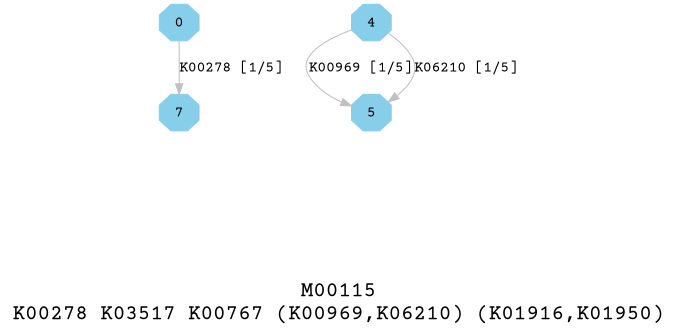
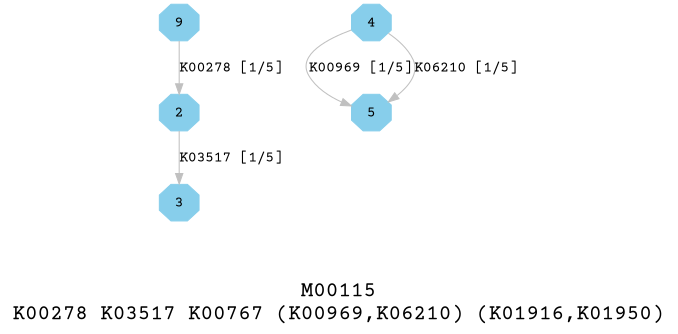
(179, 23) -> (179, 23)
(179, 113) -> (179, 113)
none -> (179, 203)
